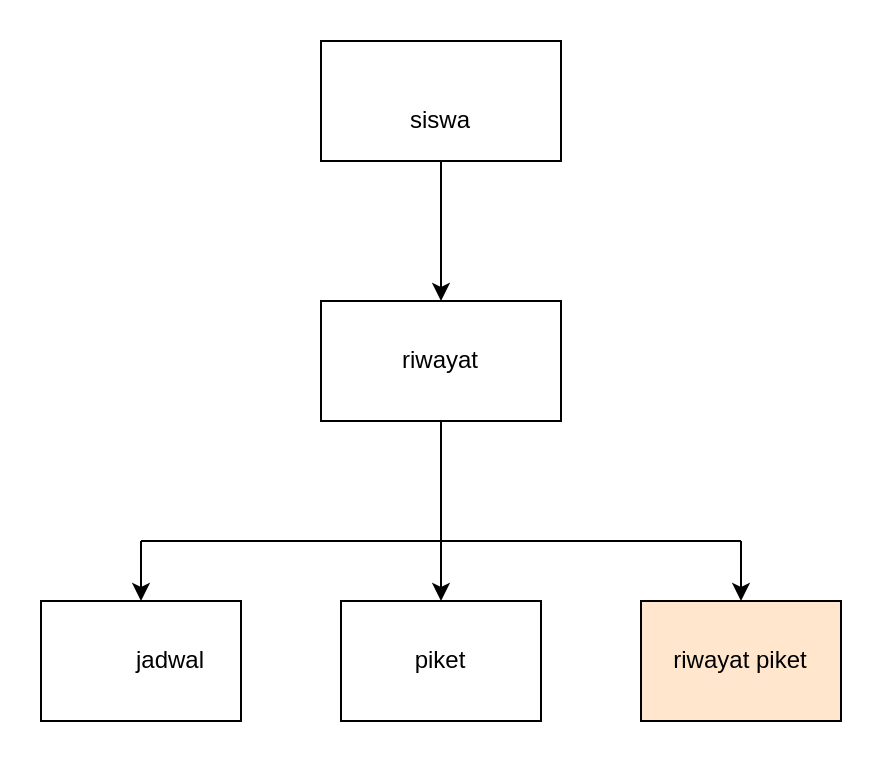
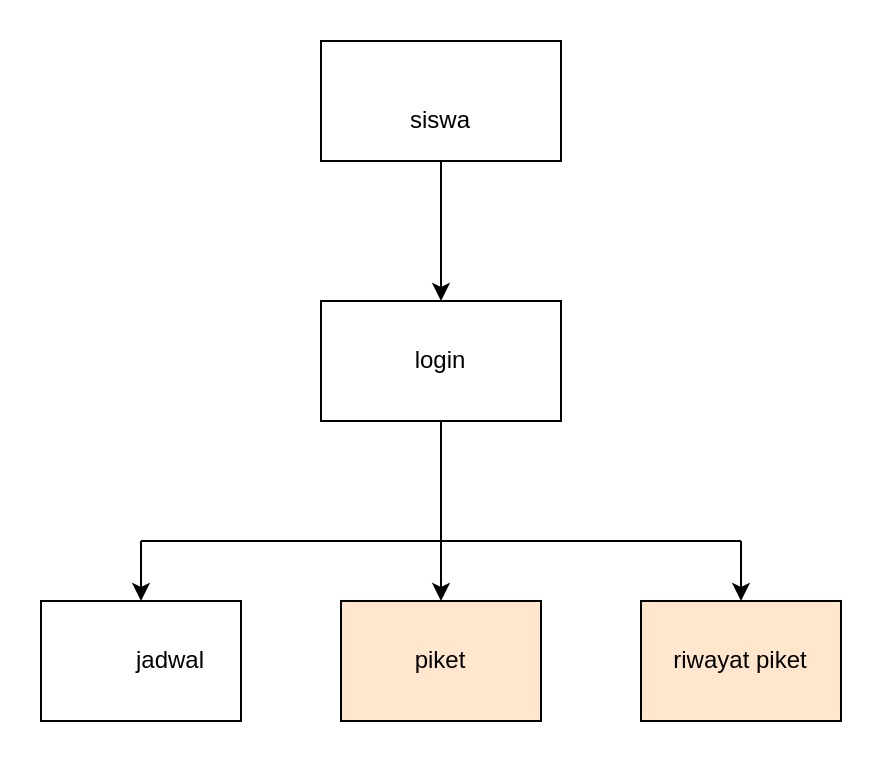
(441, 361) -> (441, 361)
(441, 661) -> (441, 661)
